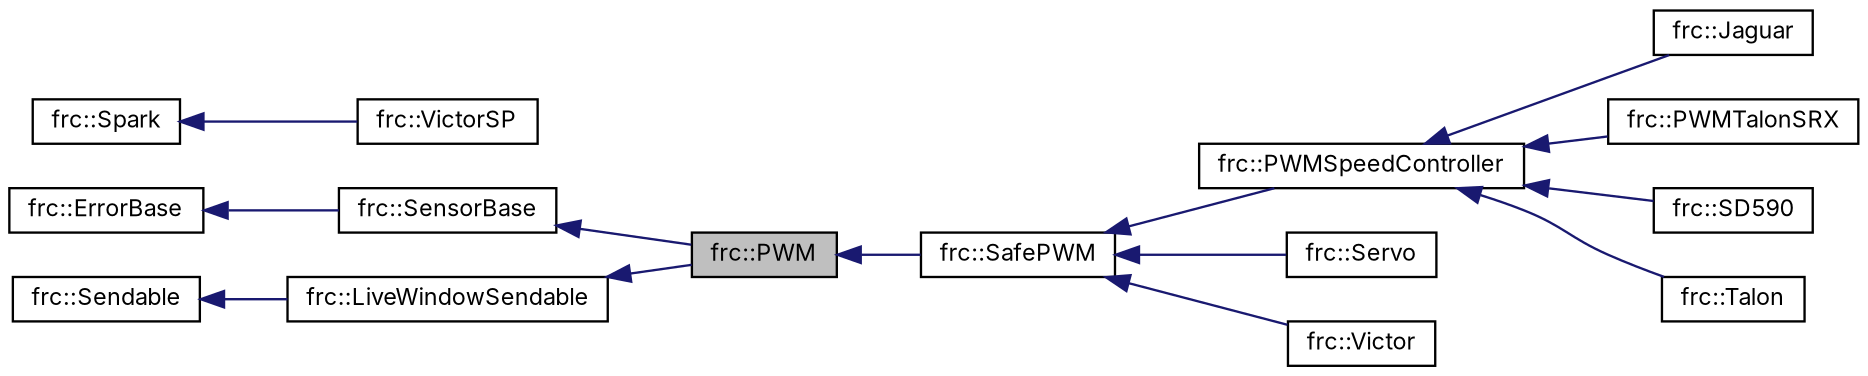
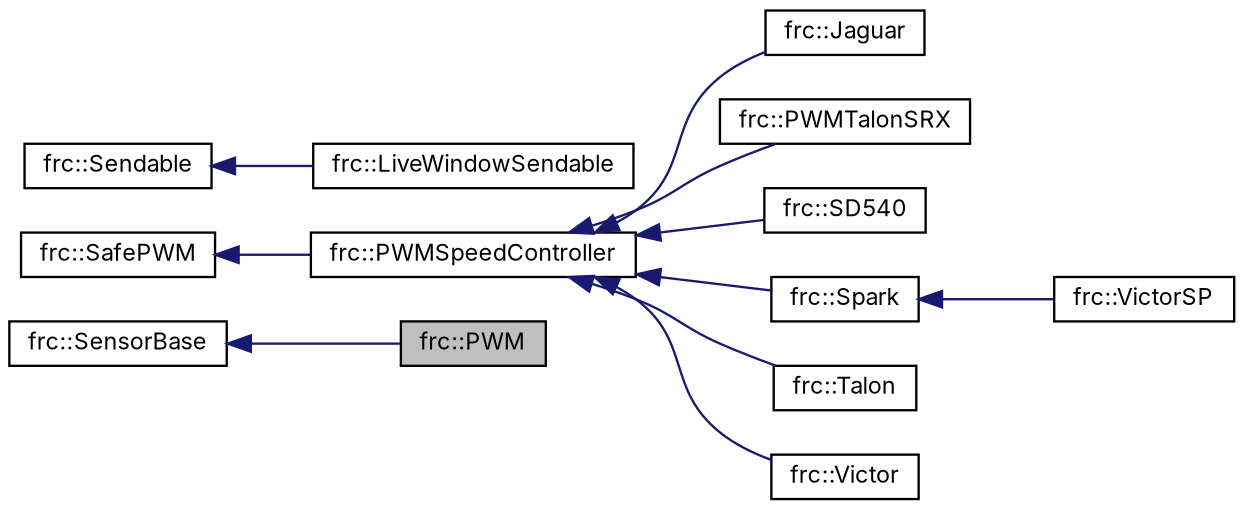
(106, 210) -> none
(1733, 210) -> (845, 210)
(891, 255) -> none
(1362, 255) -> none
(661, 269) -> none
none -> (715, 284)
(1208, 304) -> (684, 382)
